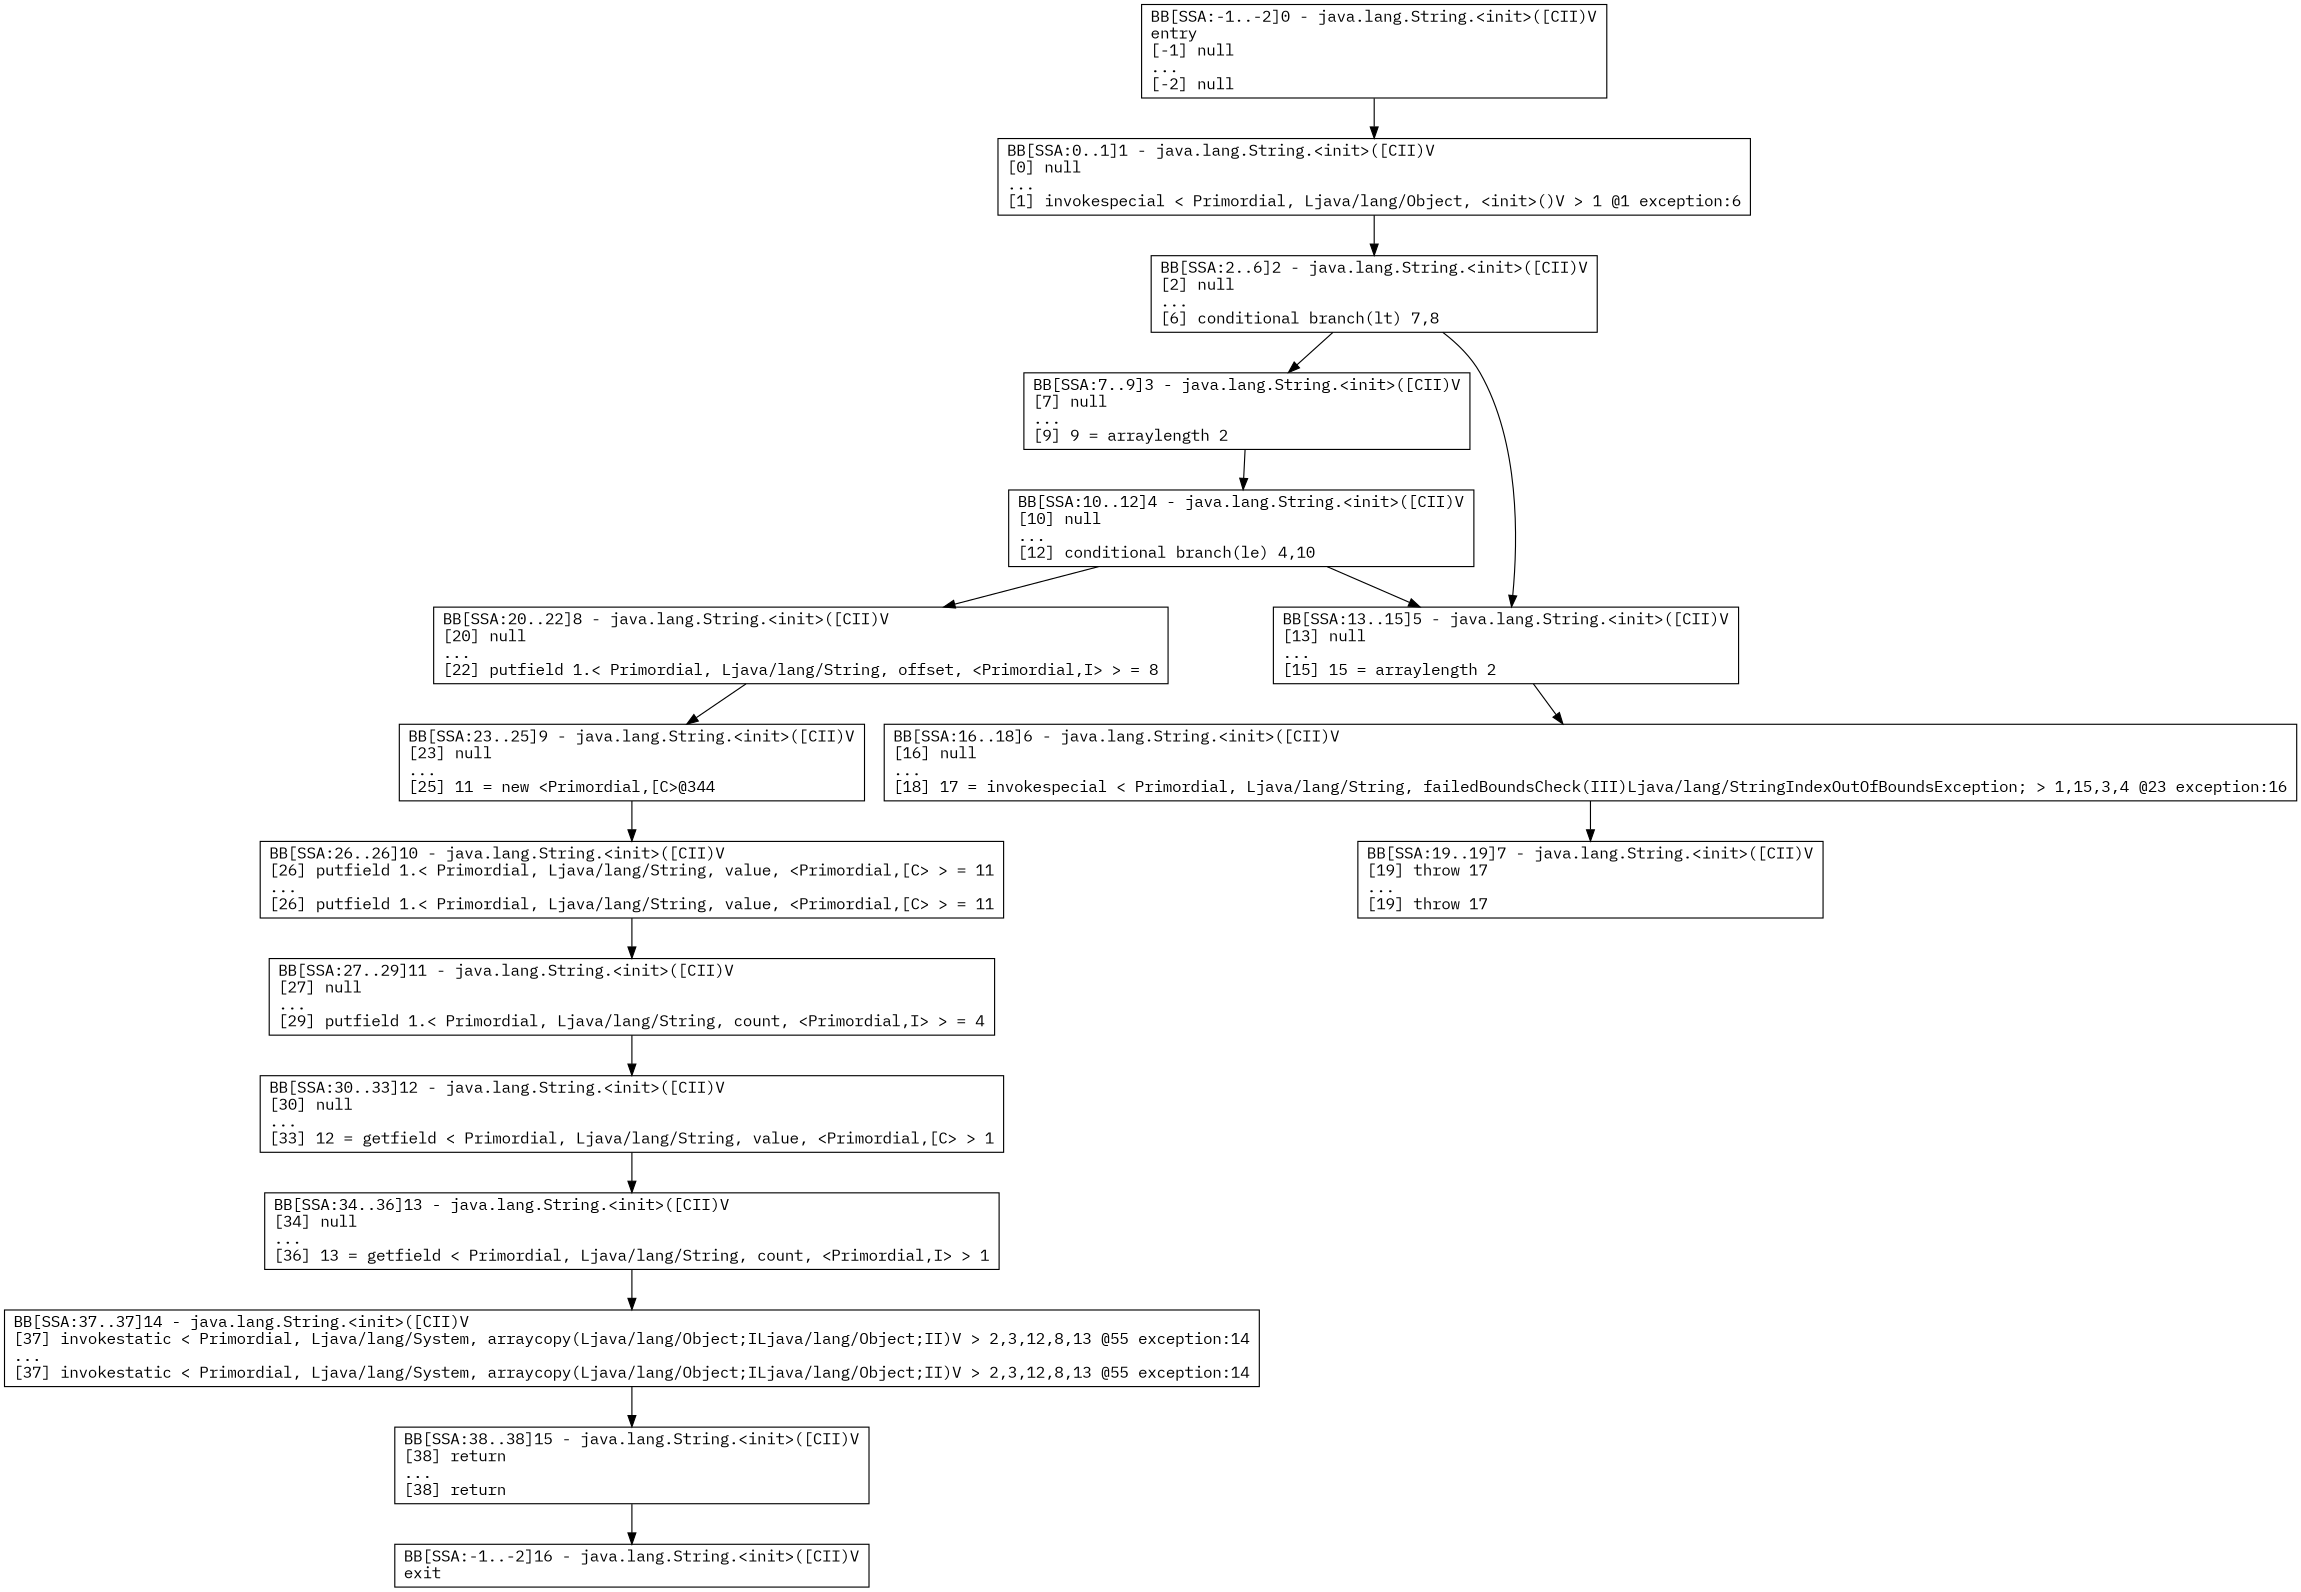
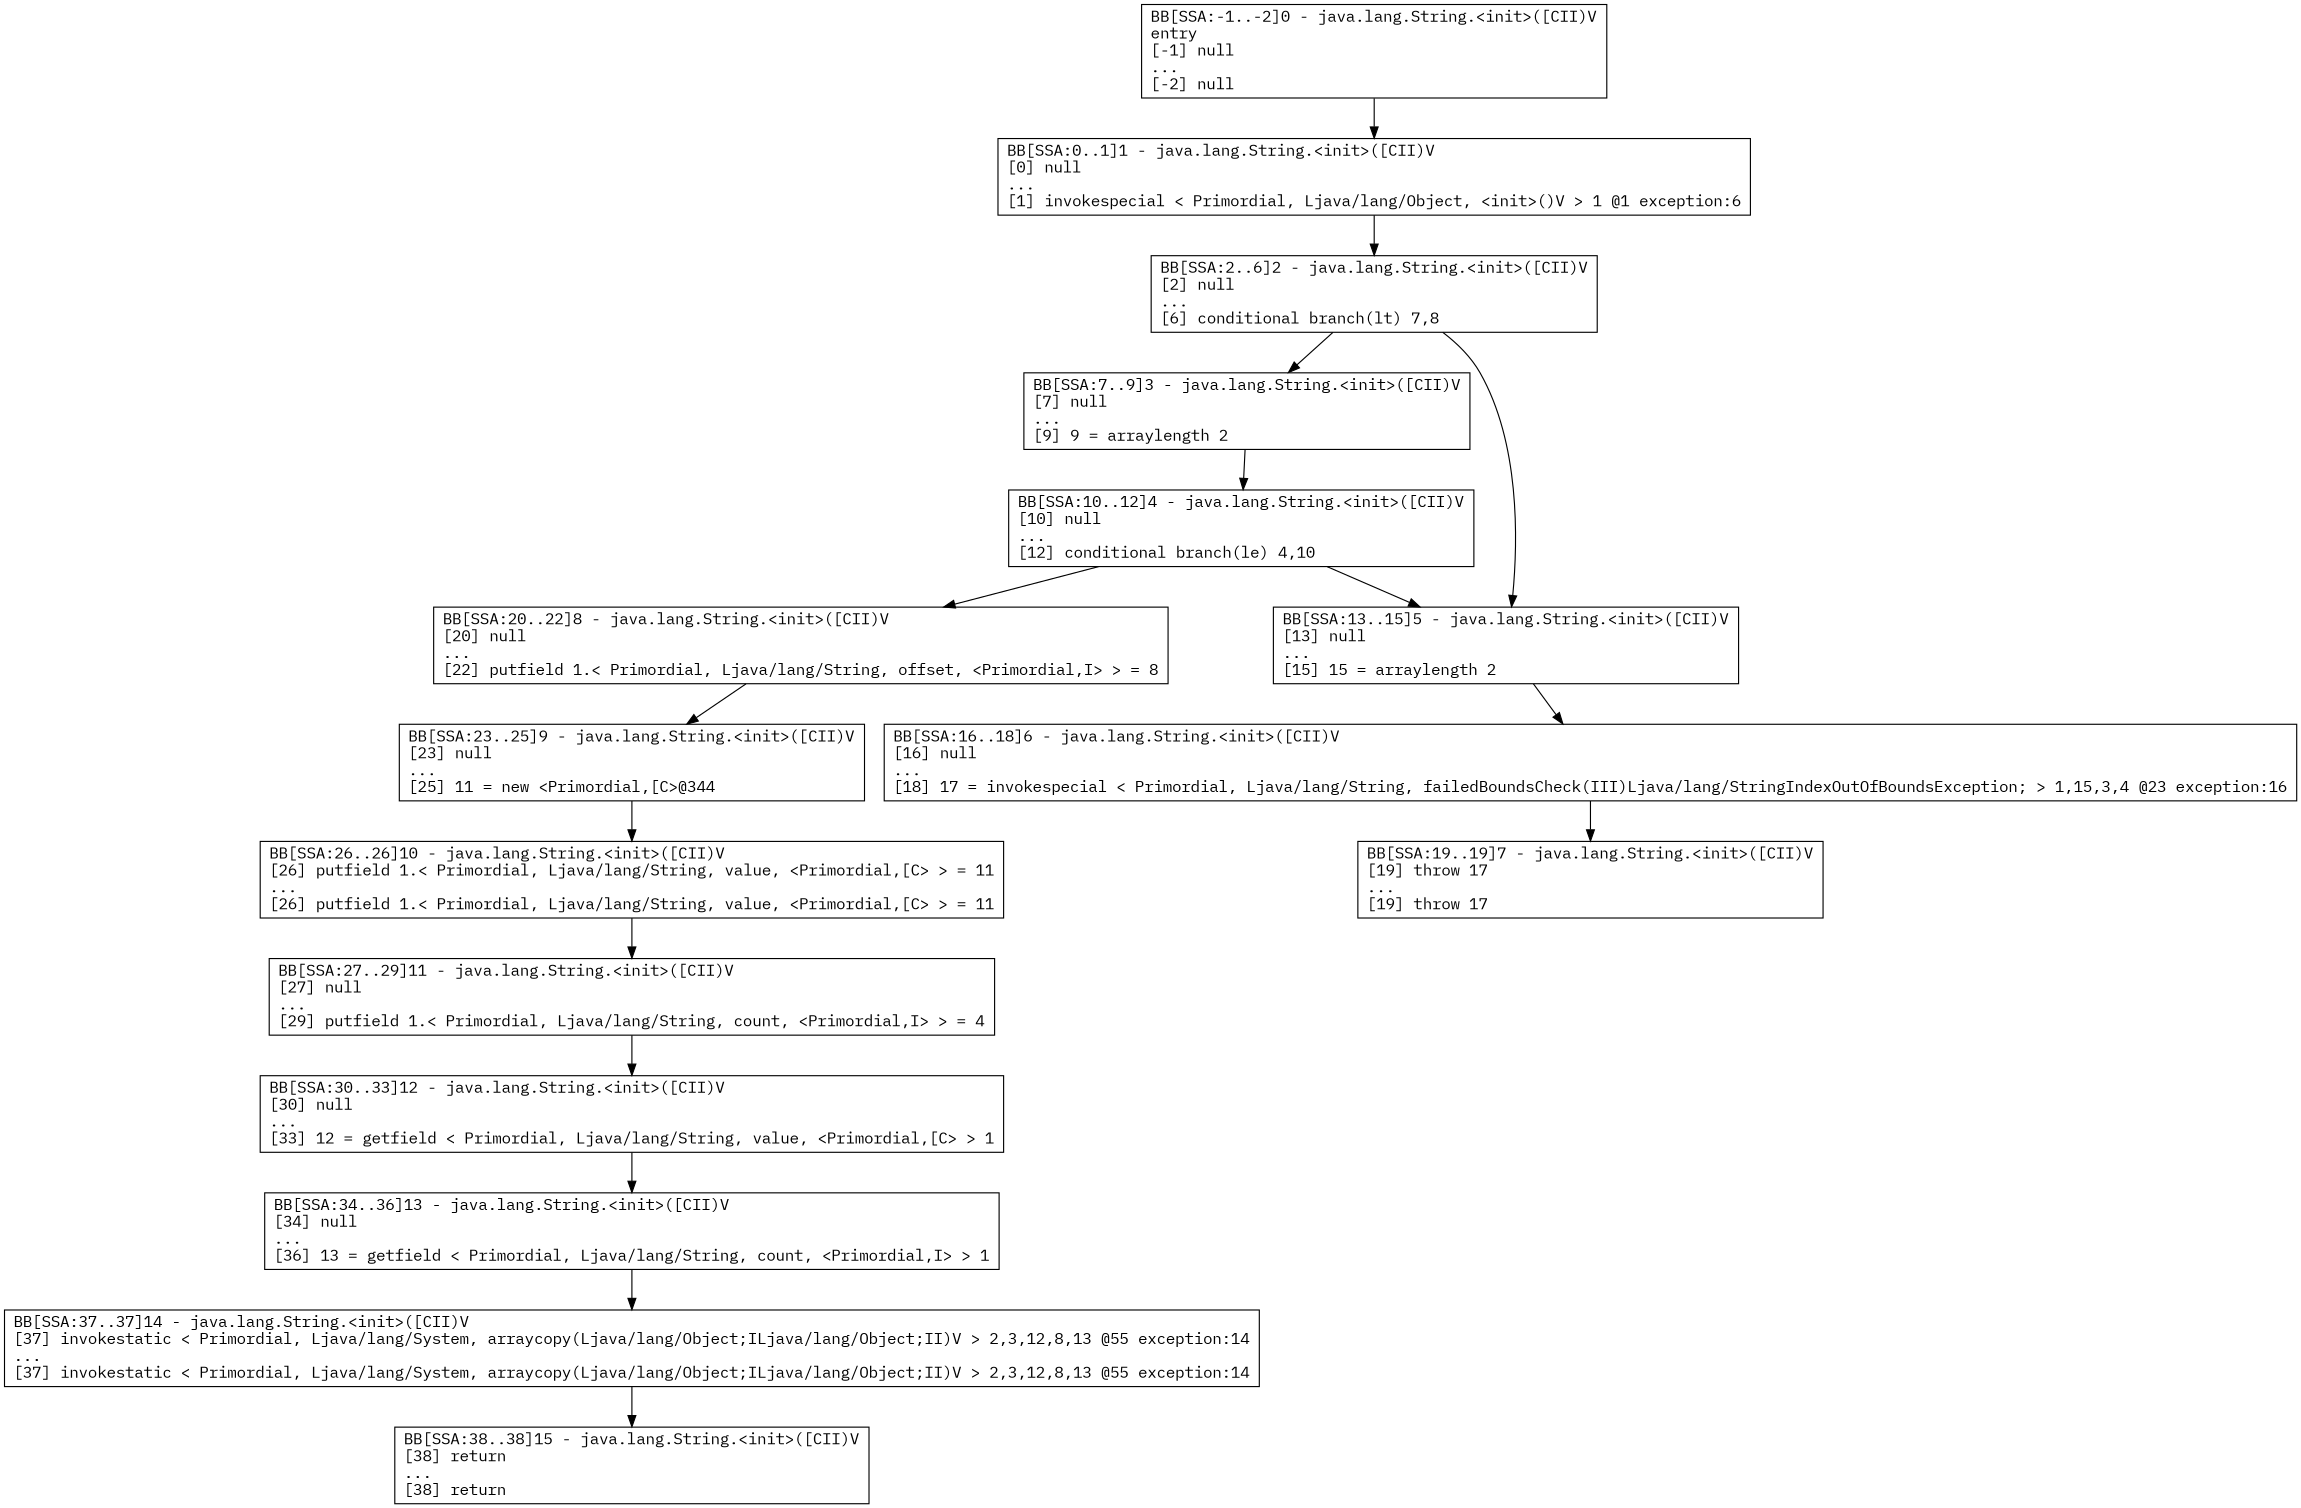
(632, 1566) -> none
